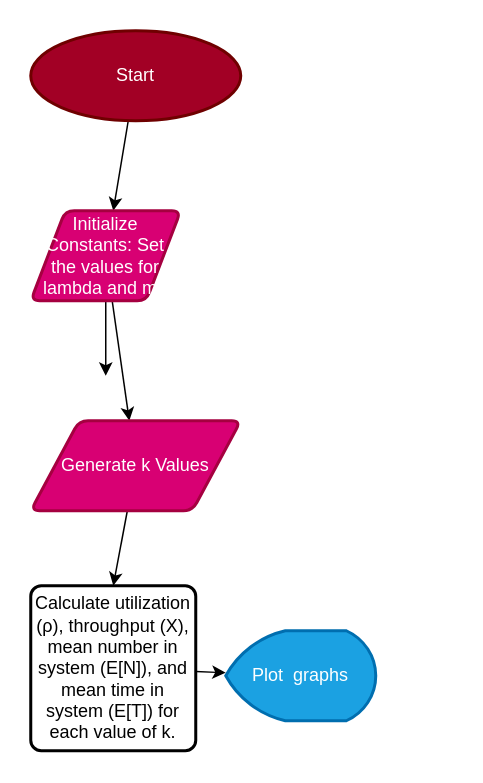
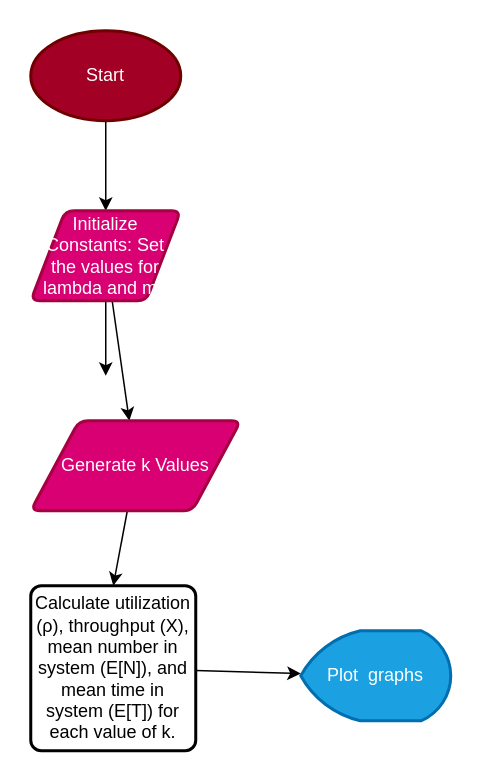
(136, 76) -> (106, 76)
(301, 676) -> (376, 676)
